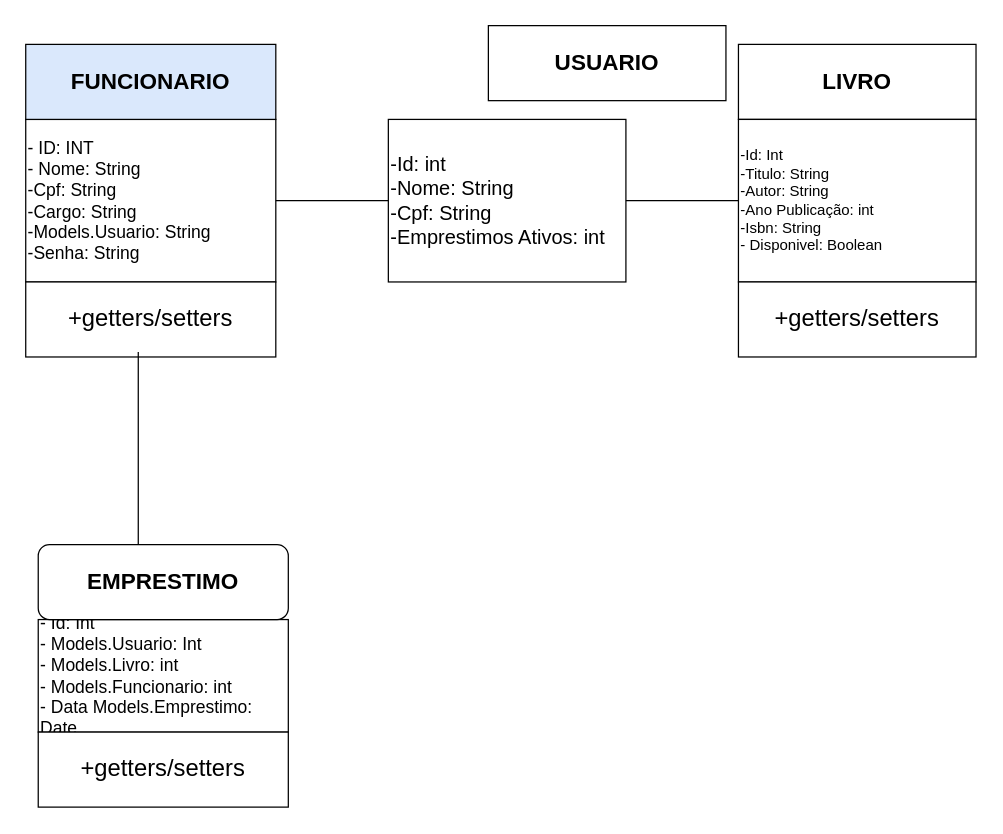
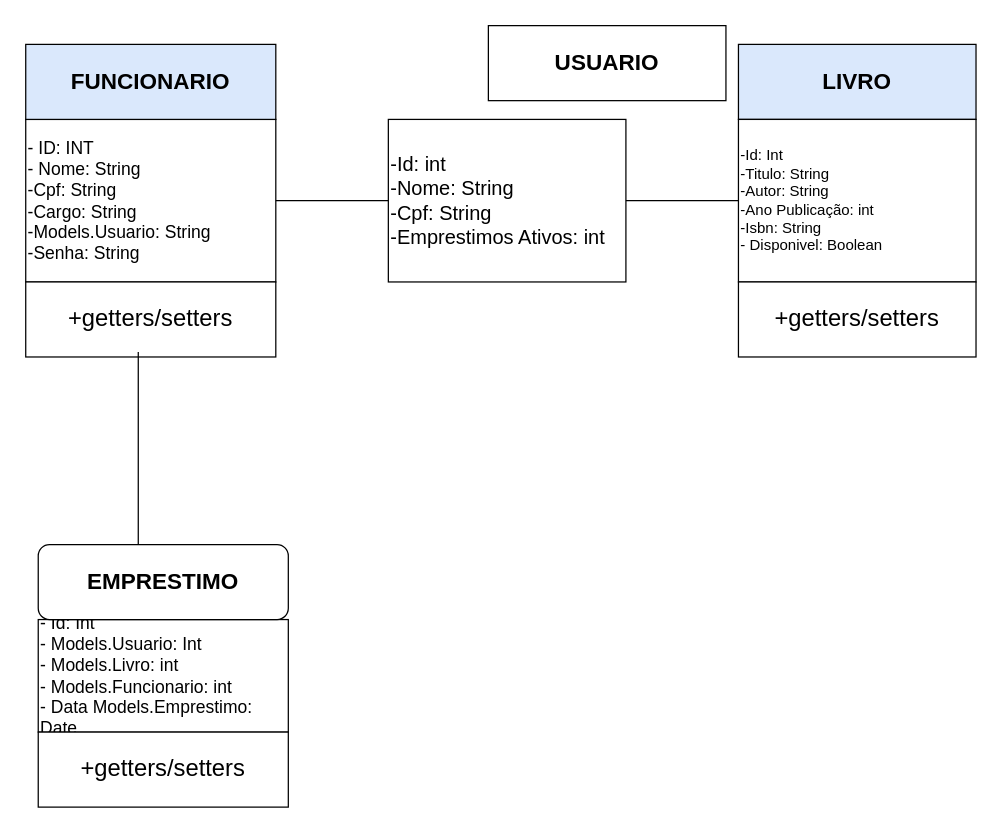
(857, 82) -> (857, 82)
